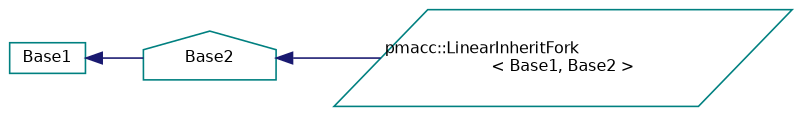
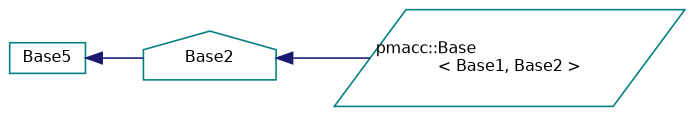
(48, 58) -> (48, 58)
(563, 58) -> (510, 58)
